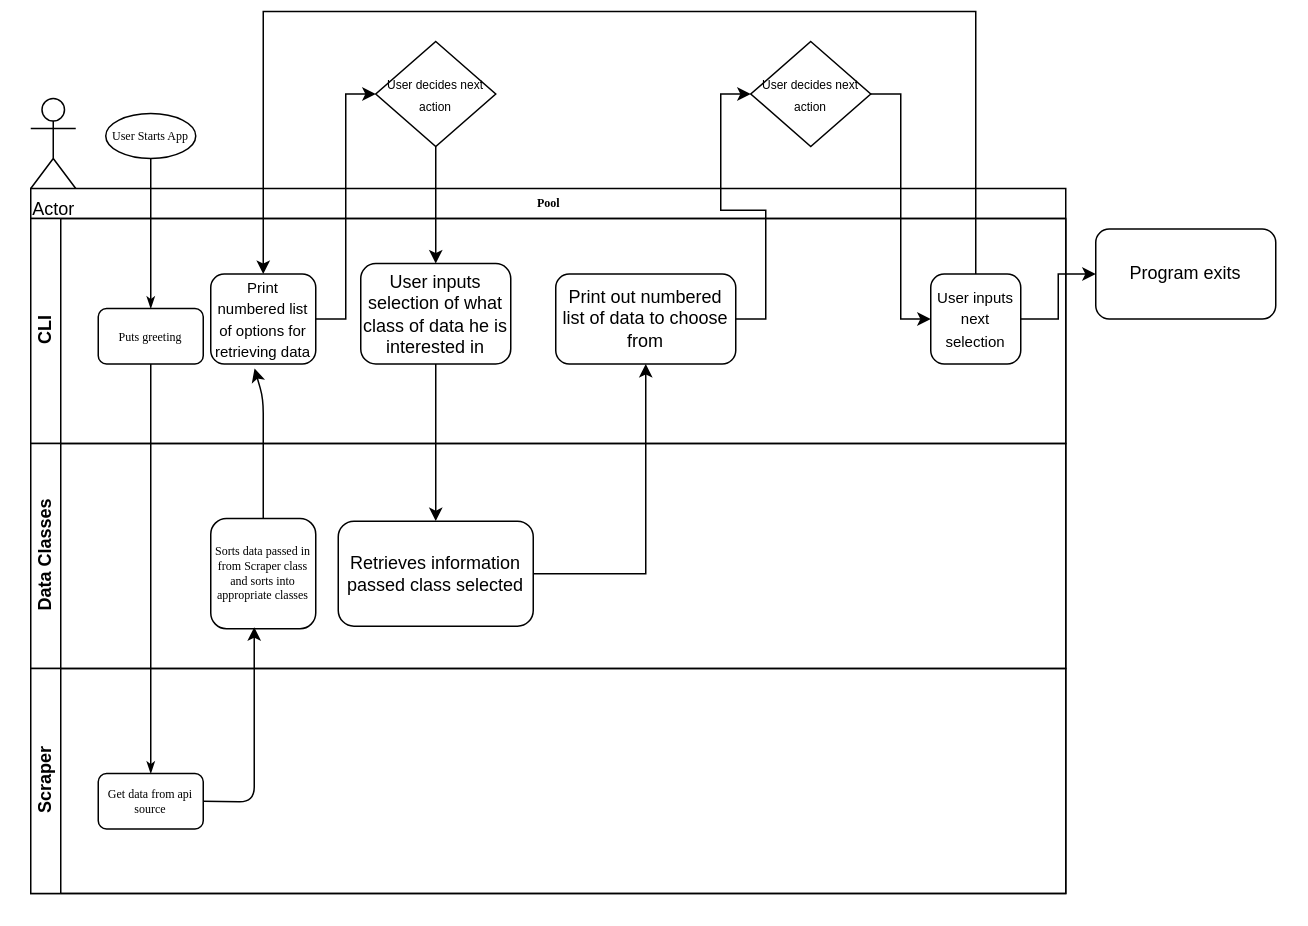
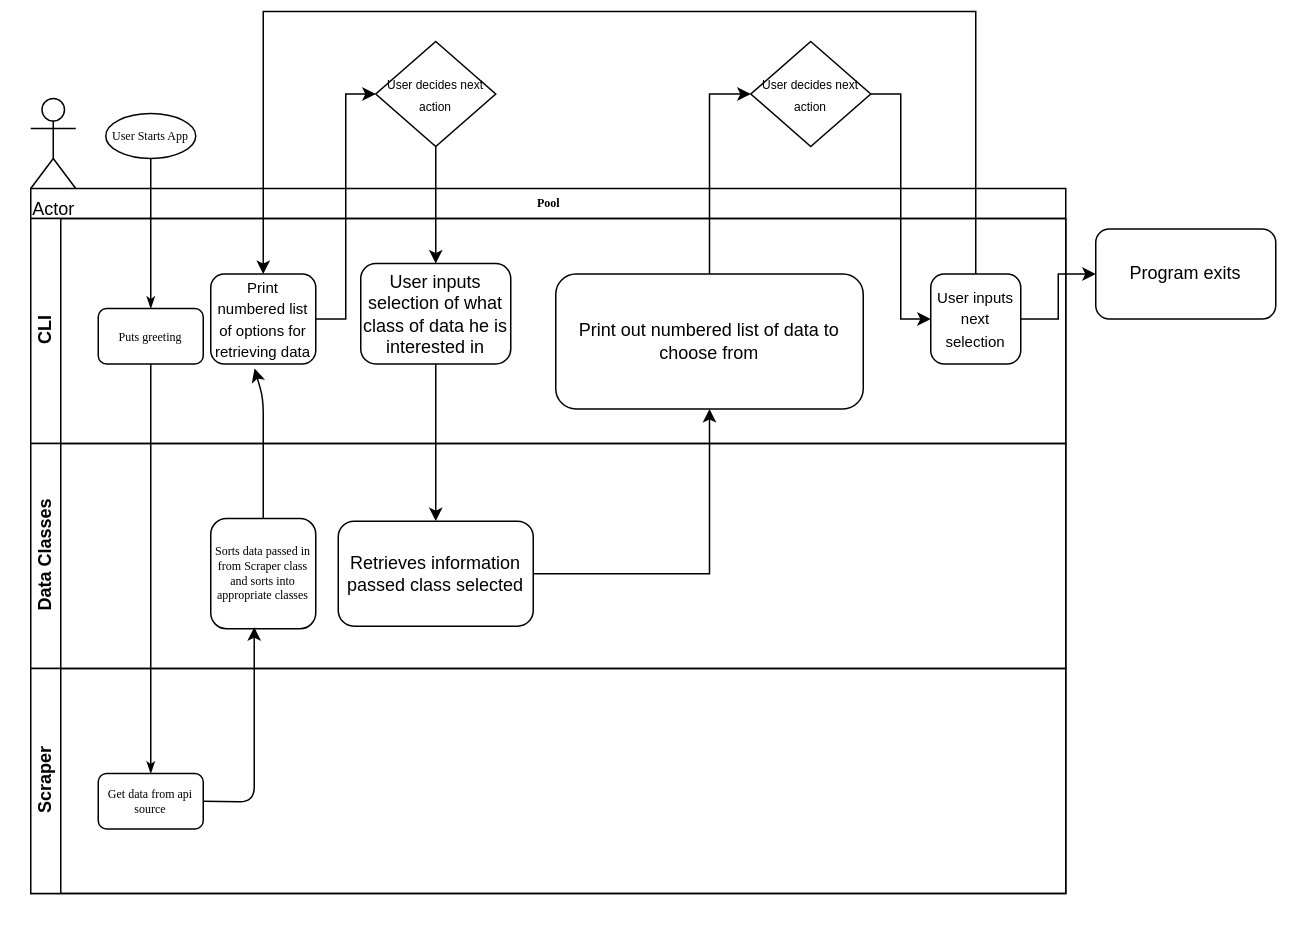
(646, 319) -> (710, 341)
